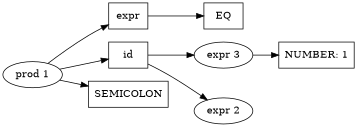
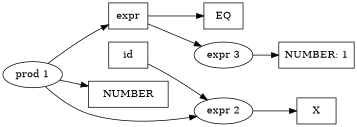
(167, 55) -> (171, 34)
(81, 65) -> (113, 119)
(128, 94) -> (128, 94)
none -> (316, 111)
